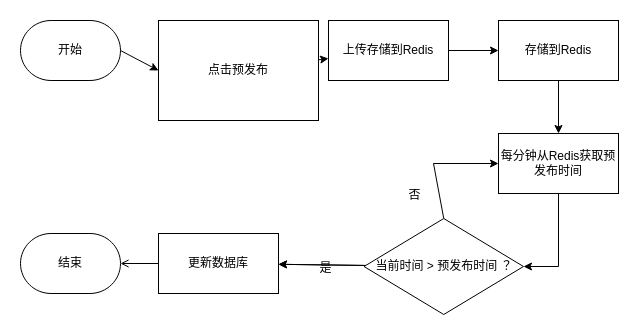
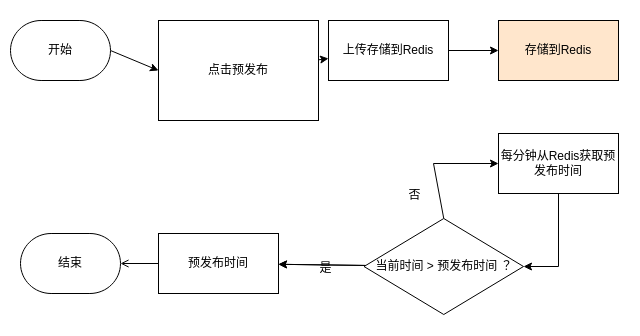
(71, 51) -> (61, 51)
(559, 51) -> (559, 51)
(559, 104) -> none
(219, 264) -> (219, 264)
